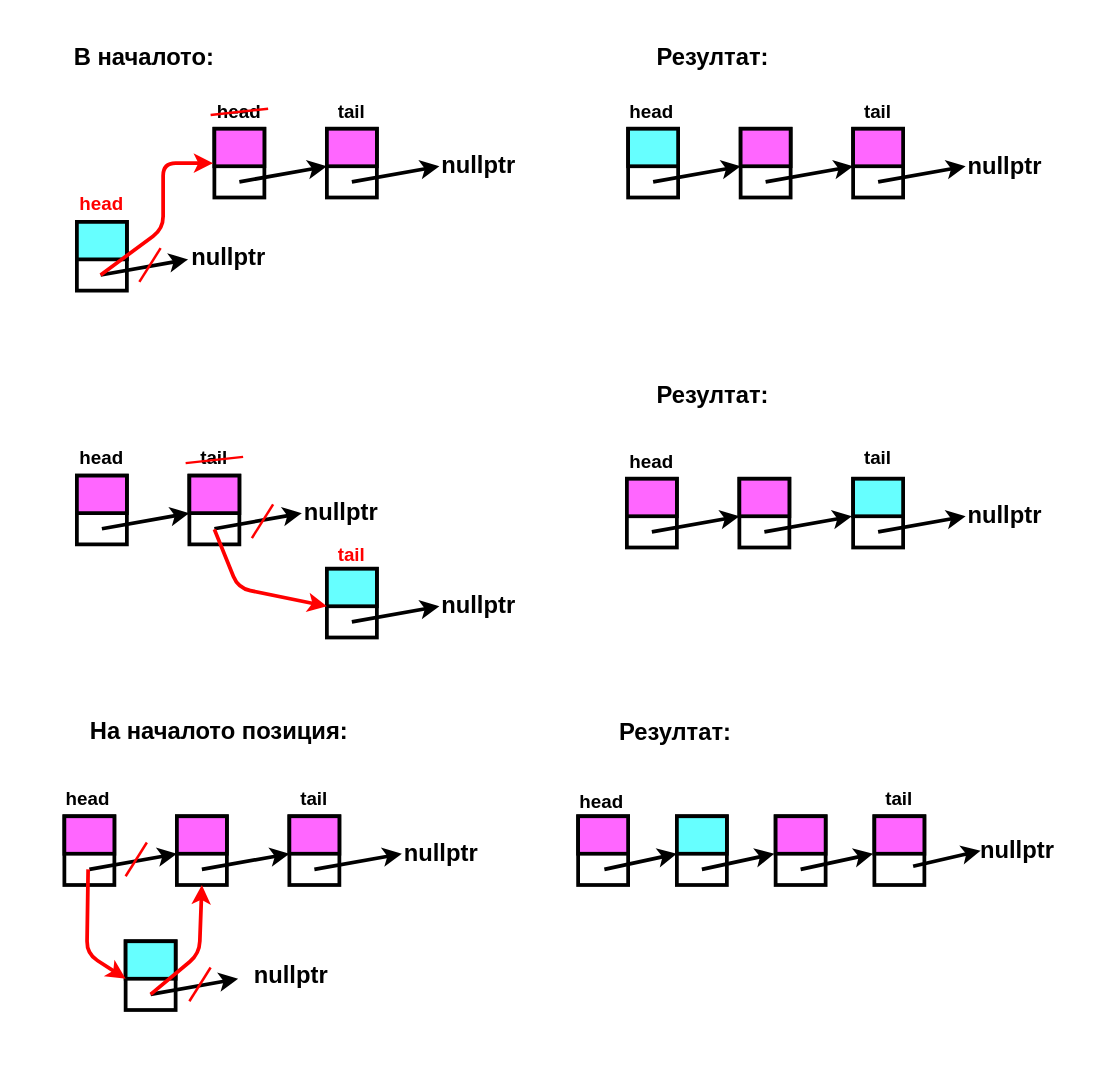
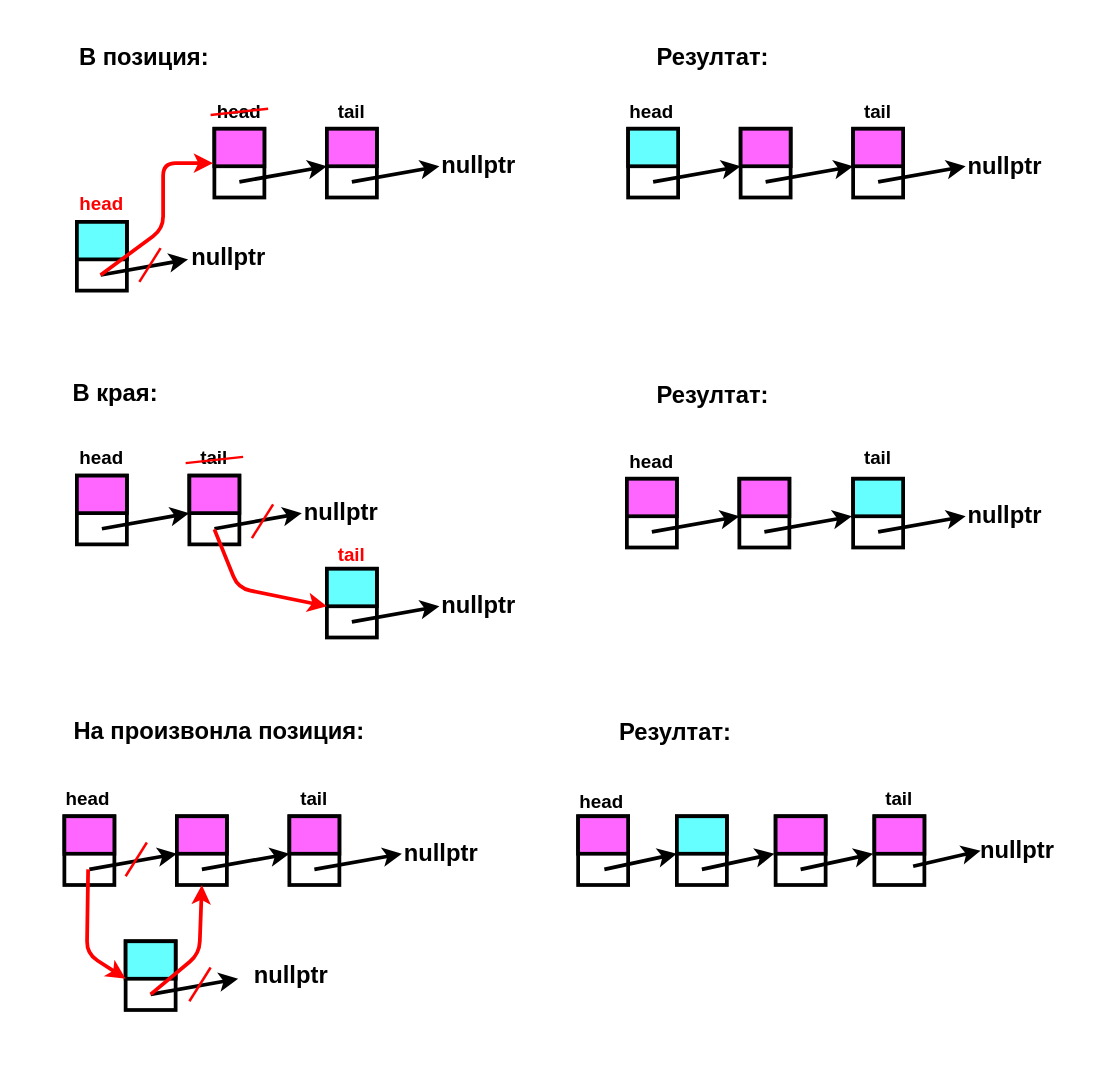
(144, 58) -> (144, 58)
none -> (116, 394)
(219, 732) -> (219, 732)
